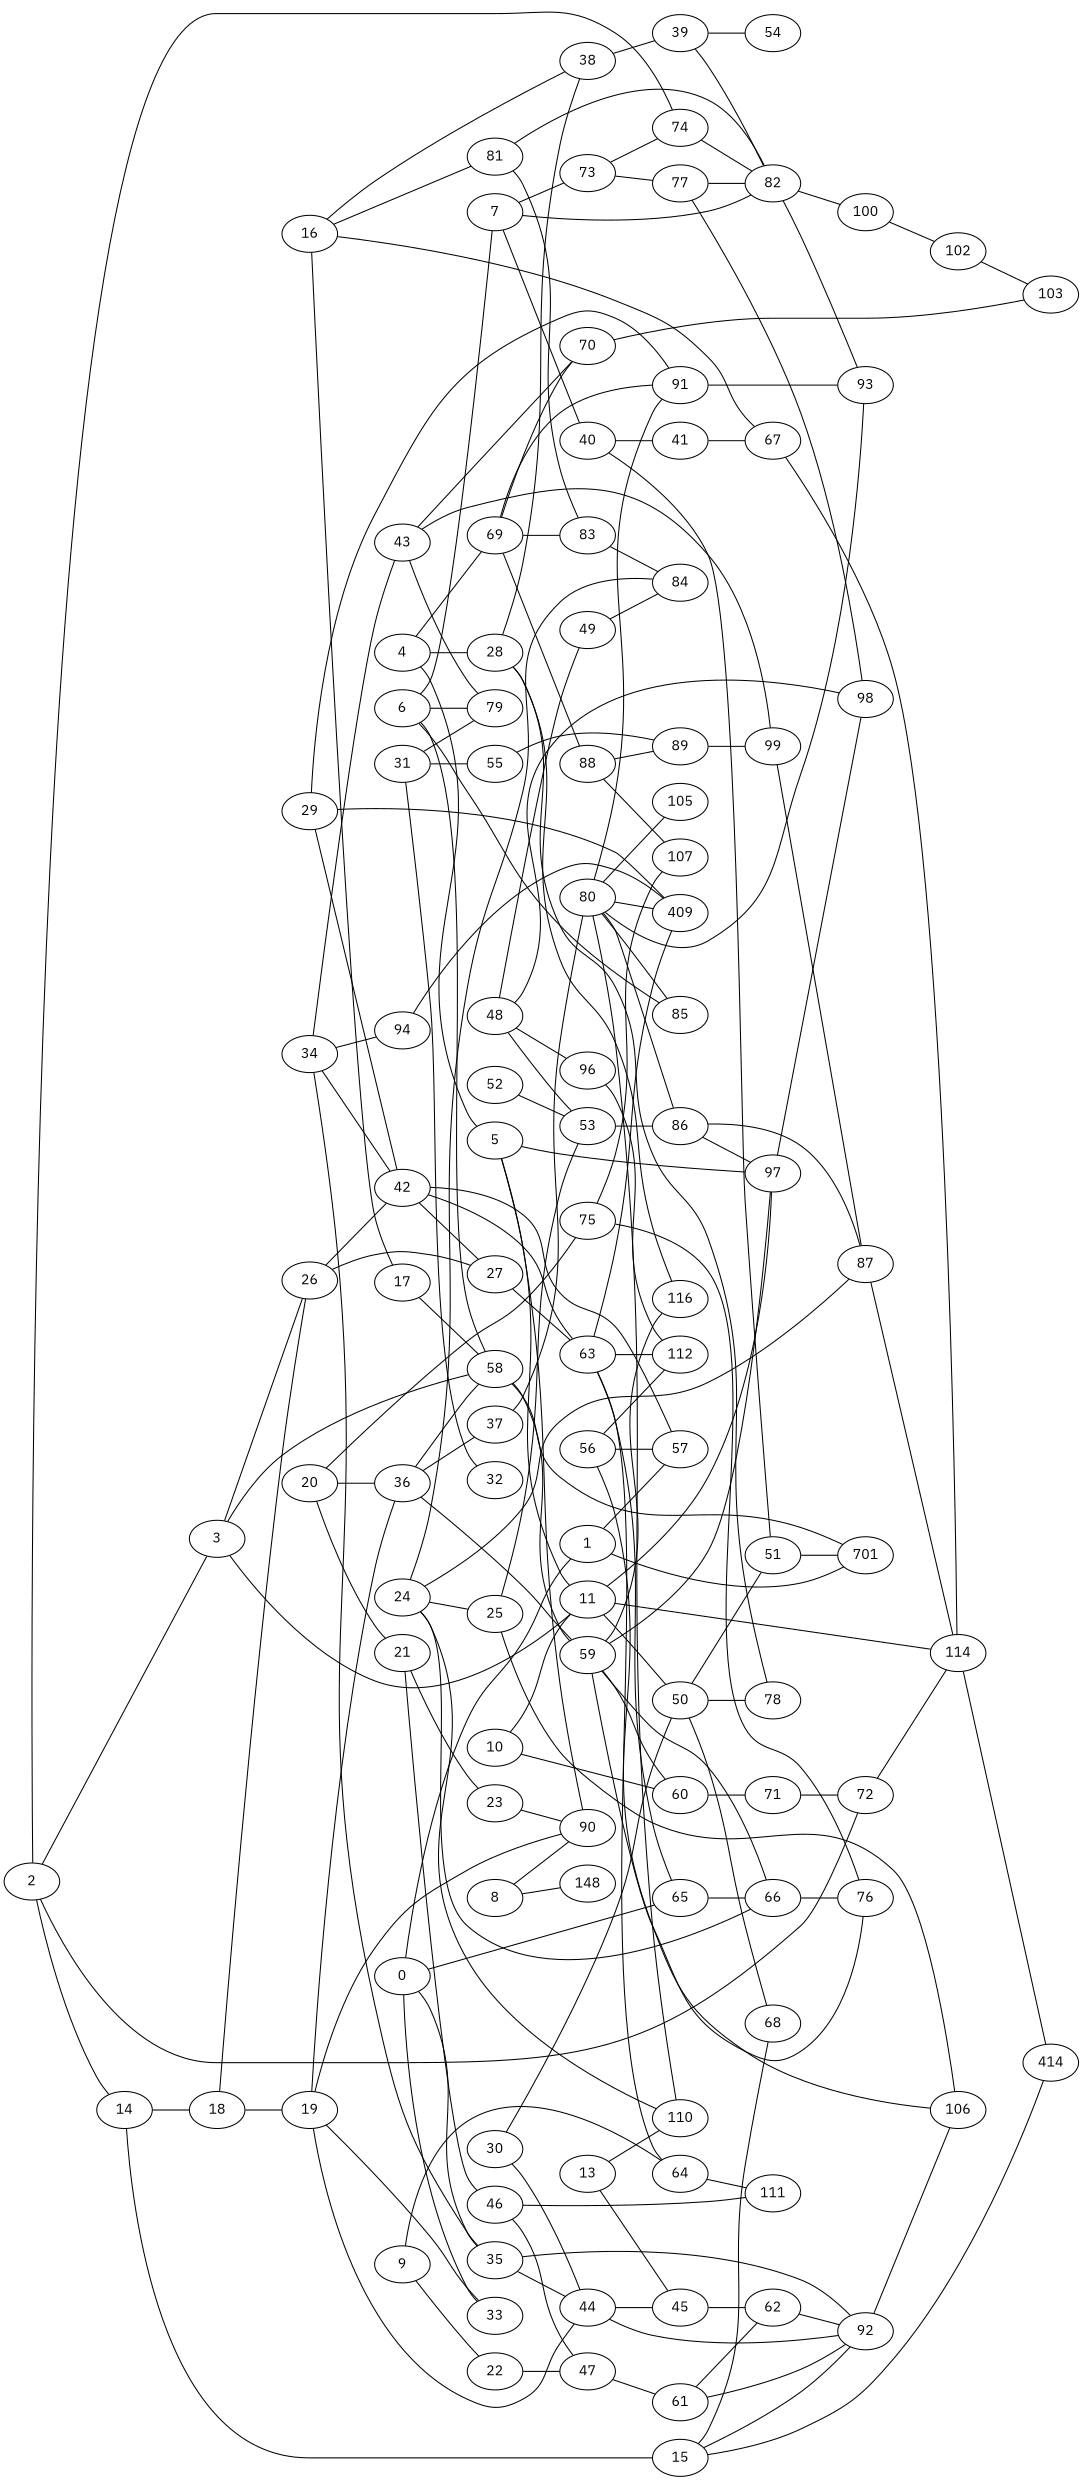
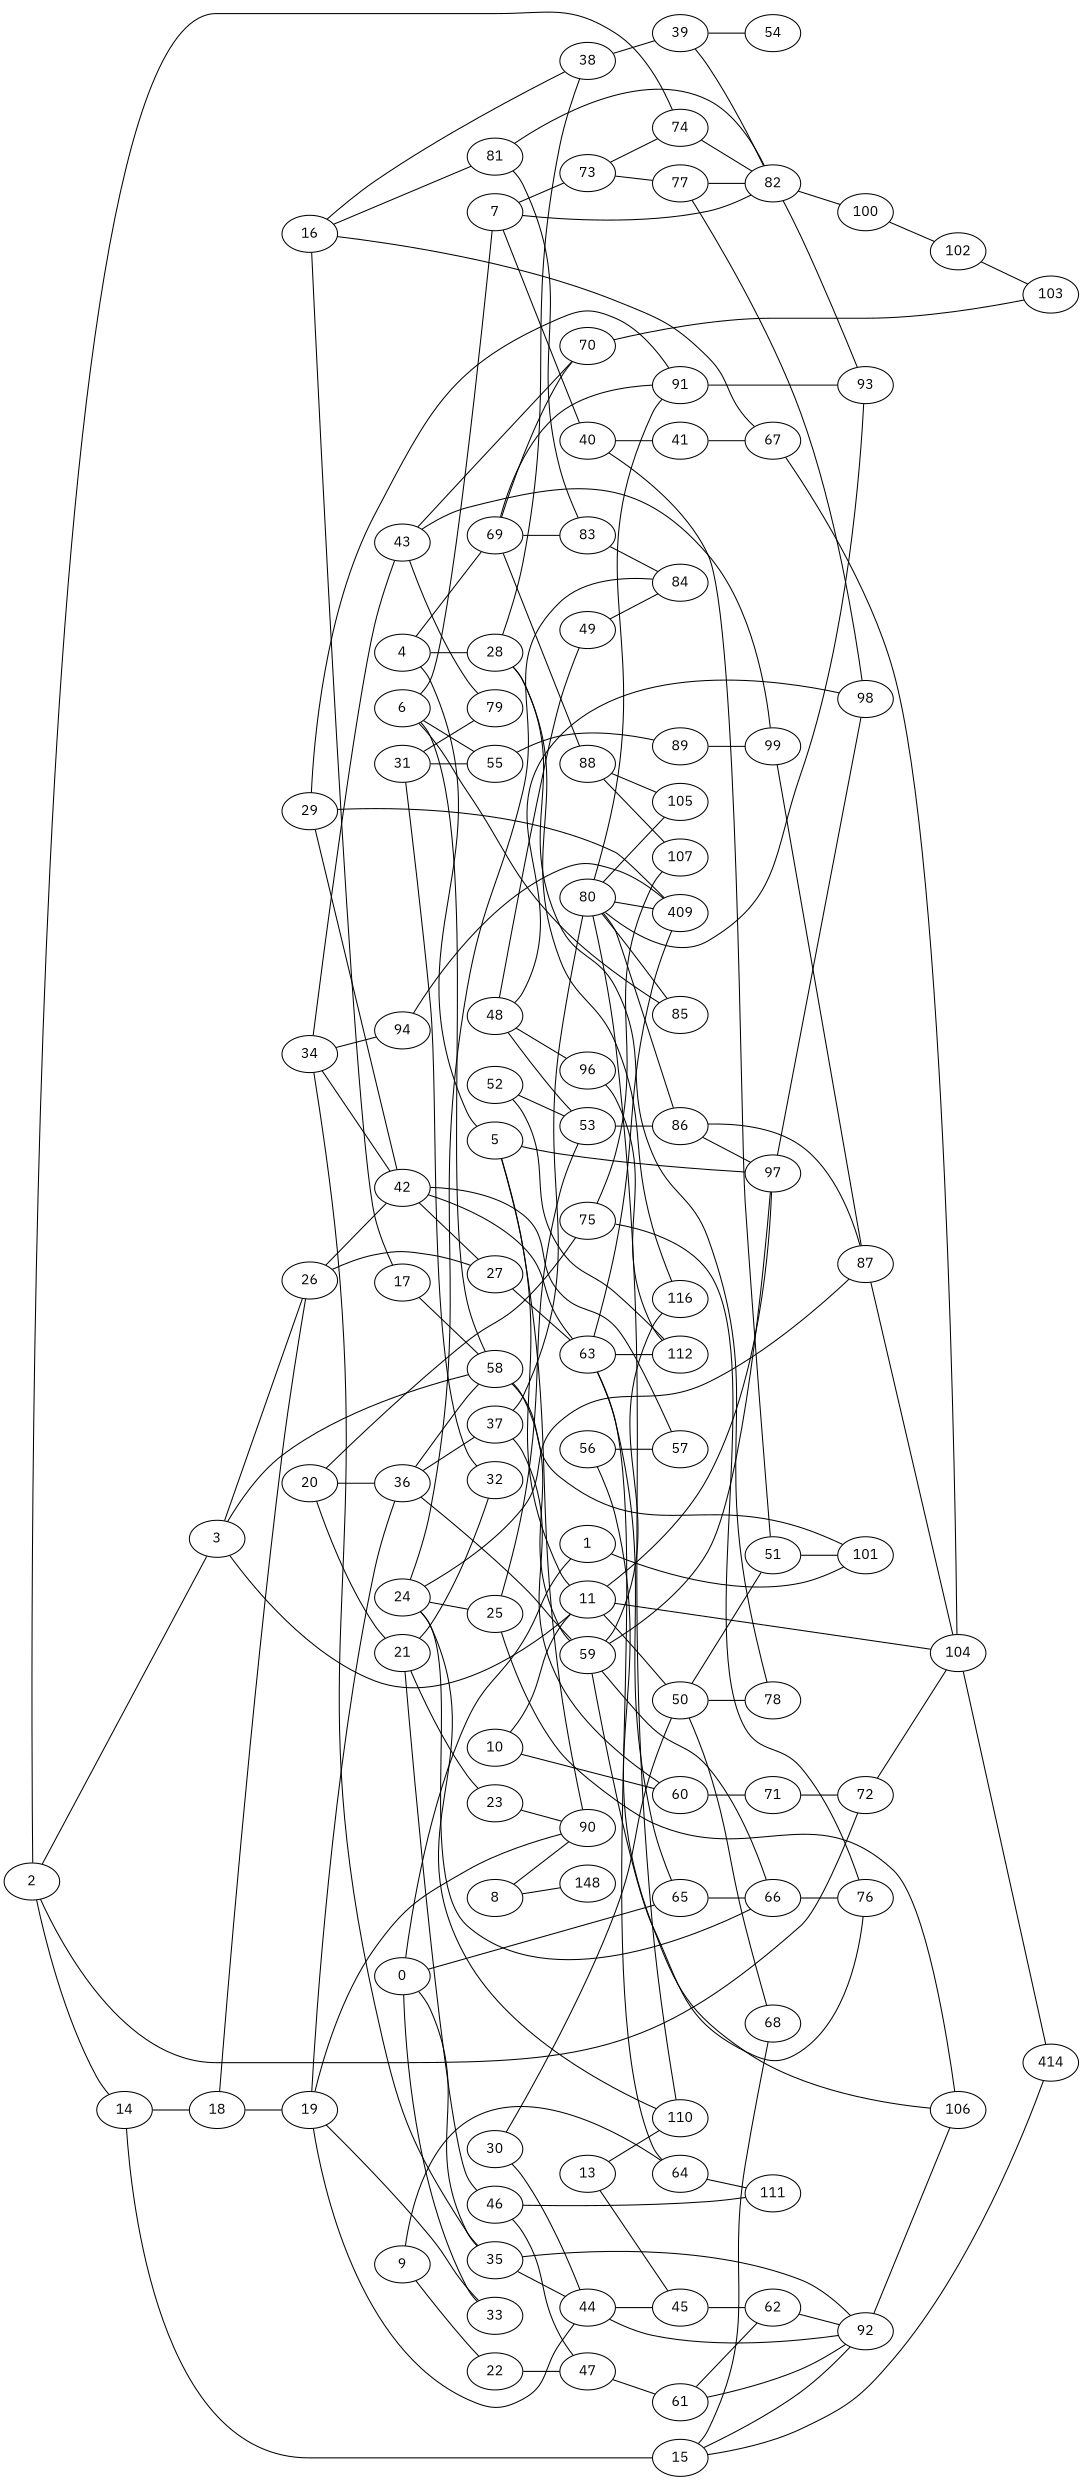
(449, 708) -> (440, 731)
(634, 755) -> (634, 783)
(623, 1413) -> (546, 1219)
(645, 1485) -> none
(866, 1555) -> (866, 1555)
none -> (458, 1575)
(958, 1653) -> (958, 1653)
(647, 1753) -> (539, 1591)
